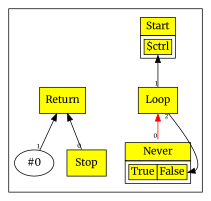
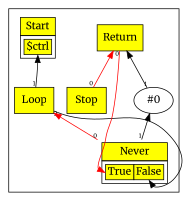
none -> (113, 111)
none -> (145, 130)
(76, 135) -> (102, 72)
